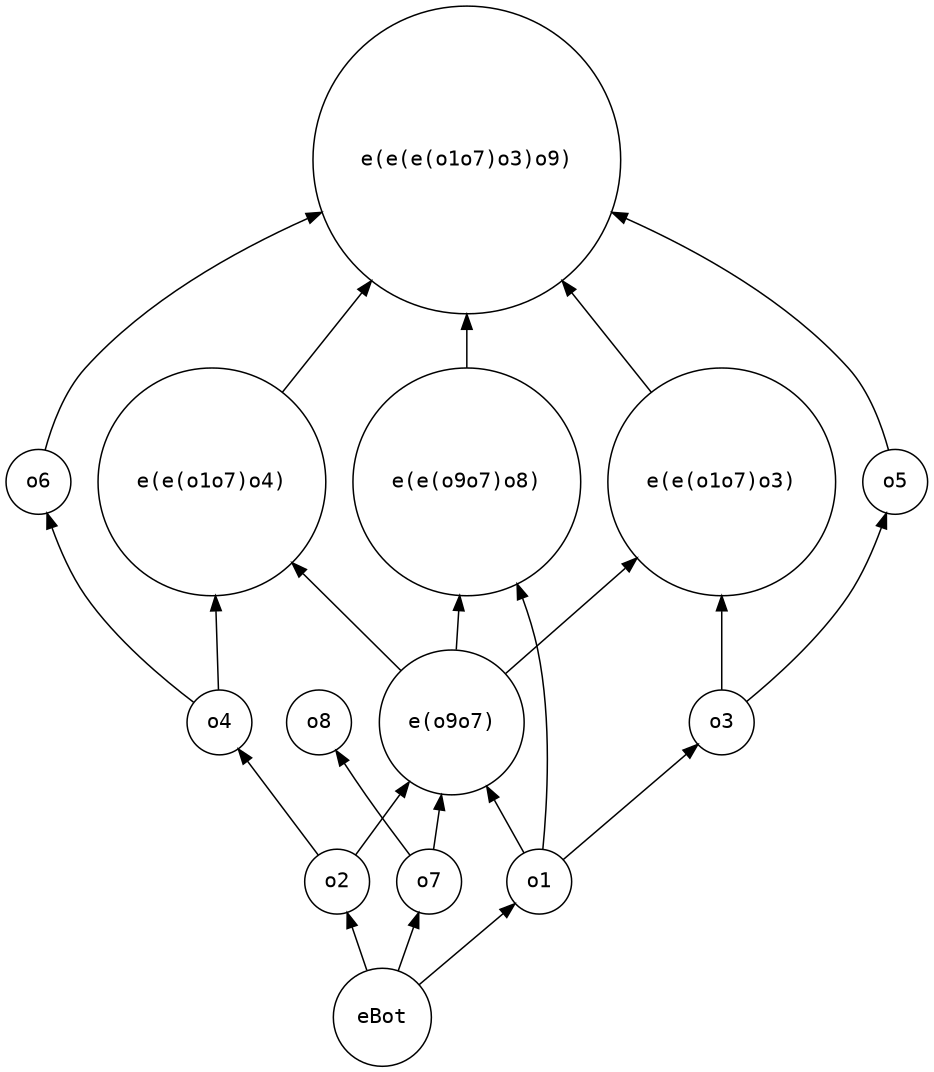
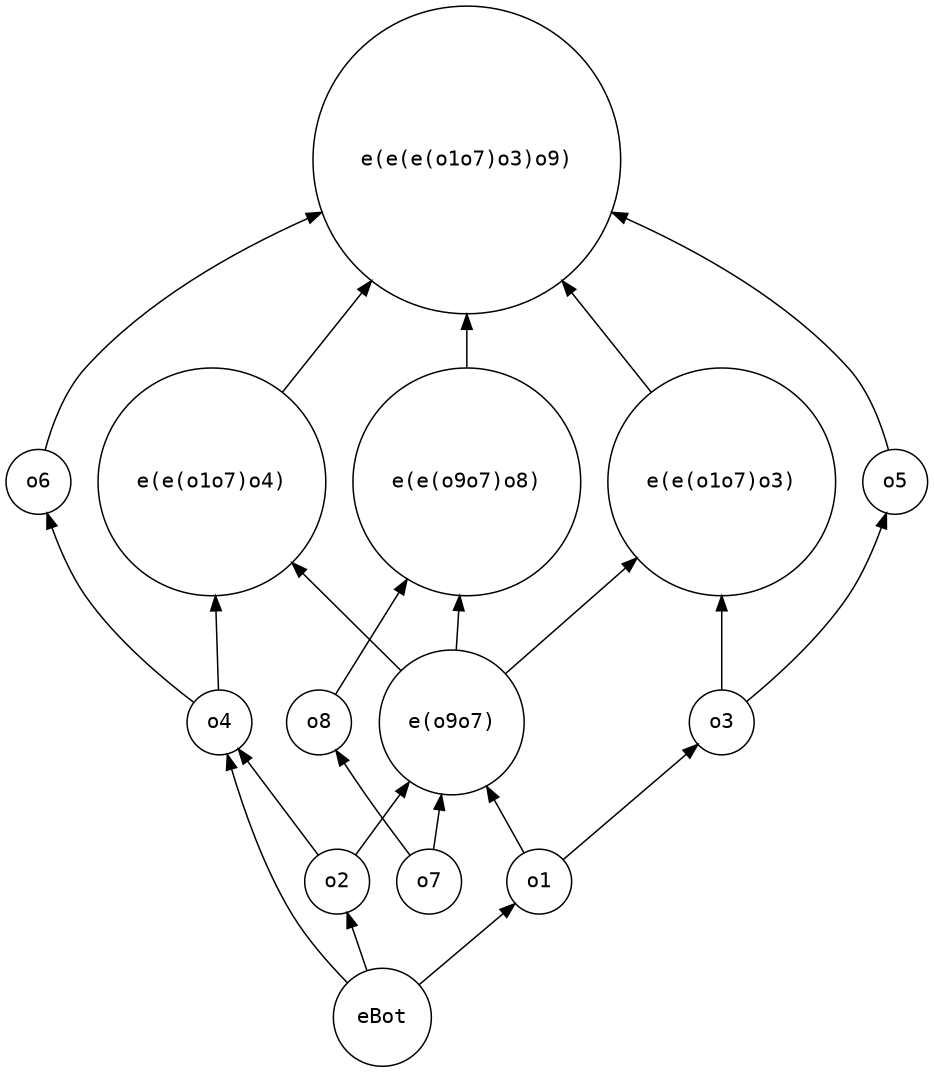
(546, 722) -> (364, 648)
(406, 949) -> (275, 884)
